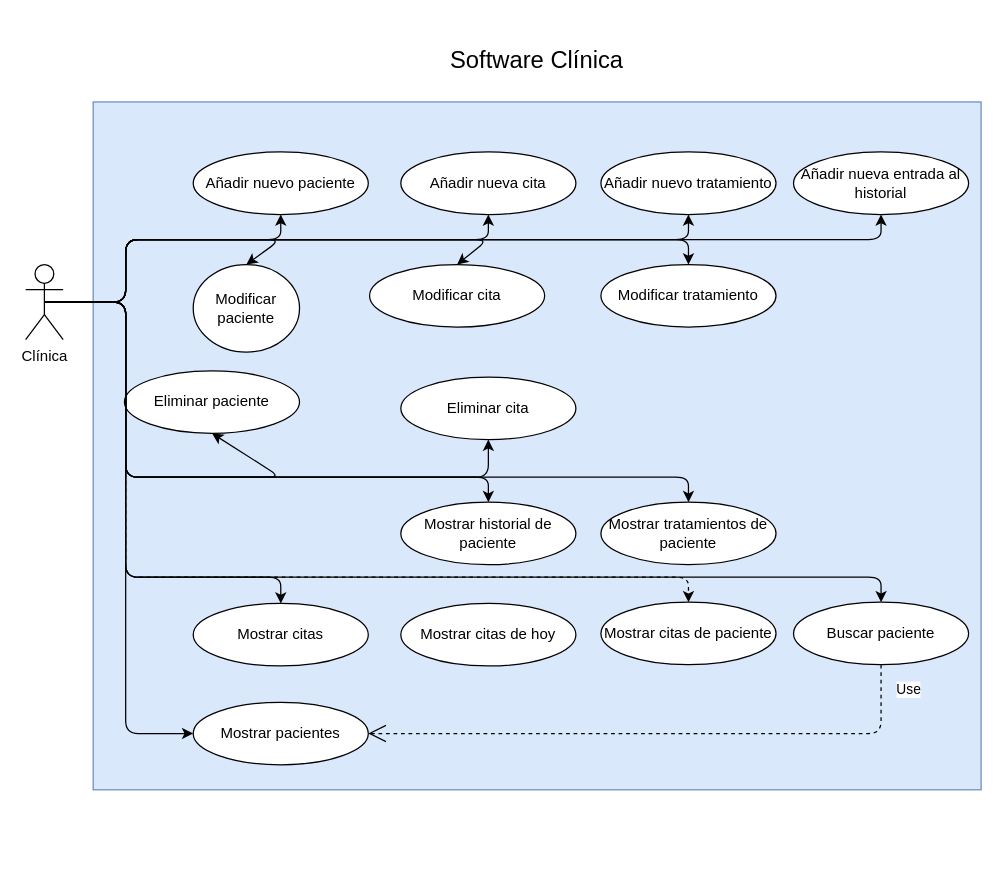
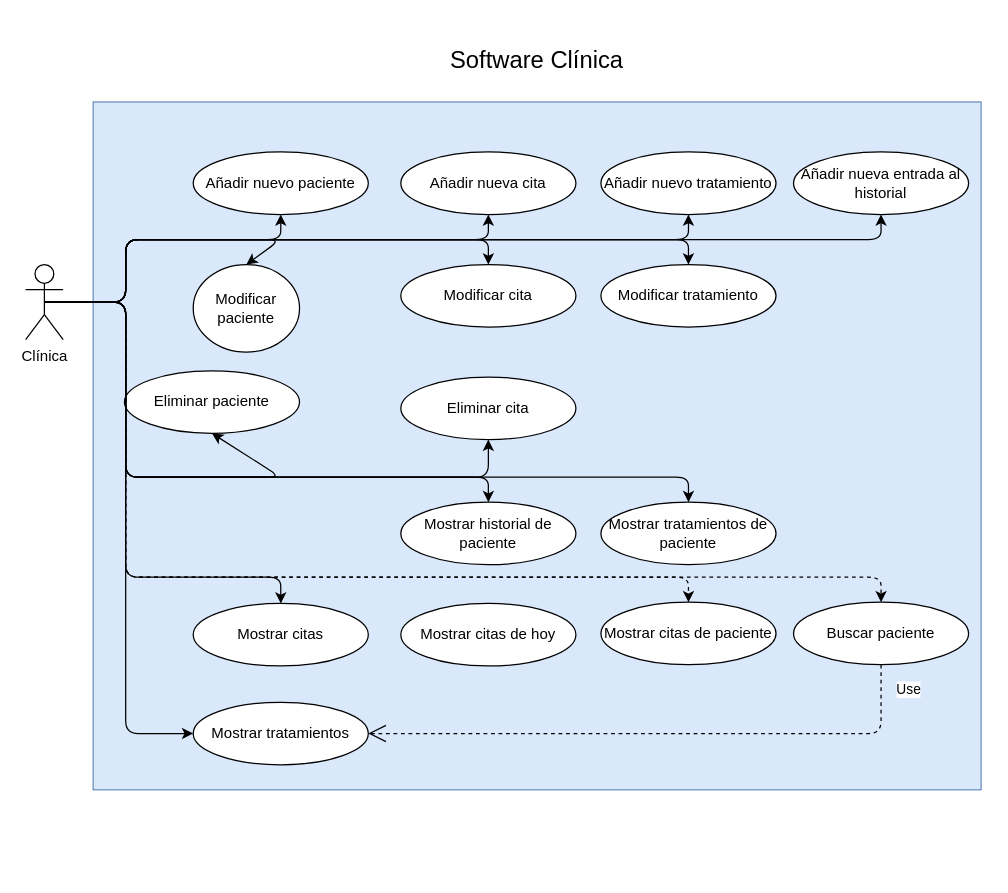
(457, 296) -> (488, 296)
(784, 577) -> (784, 577)
(281, 733) -> (281, 733)
